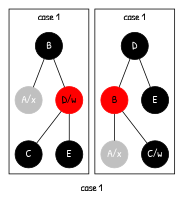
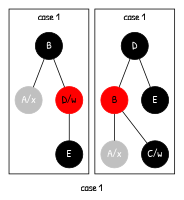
(29, 154) -> none
